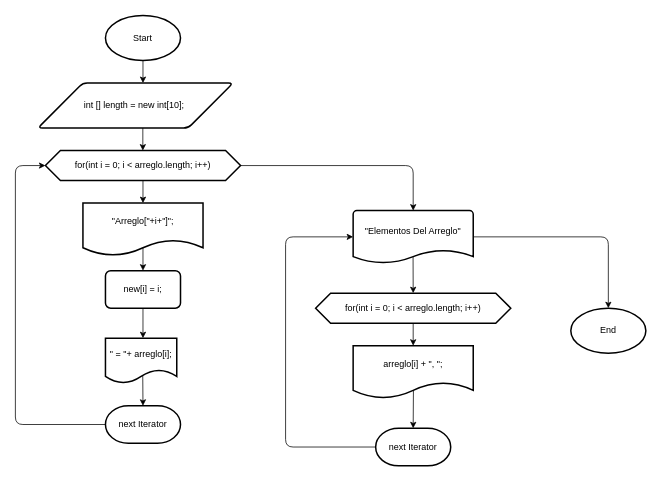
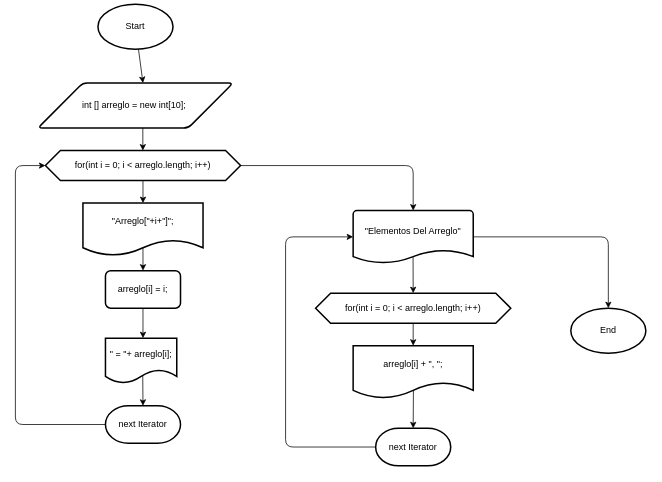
(143, 38) -> (135, 27)
(135, 105) -> (135, 105)
(143, 289) -> (143, 289)
